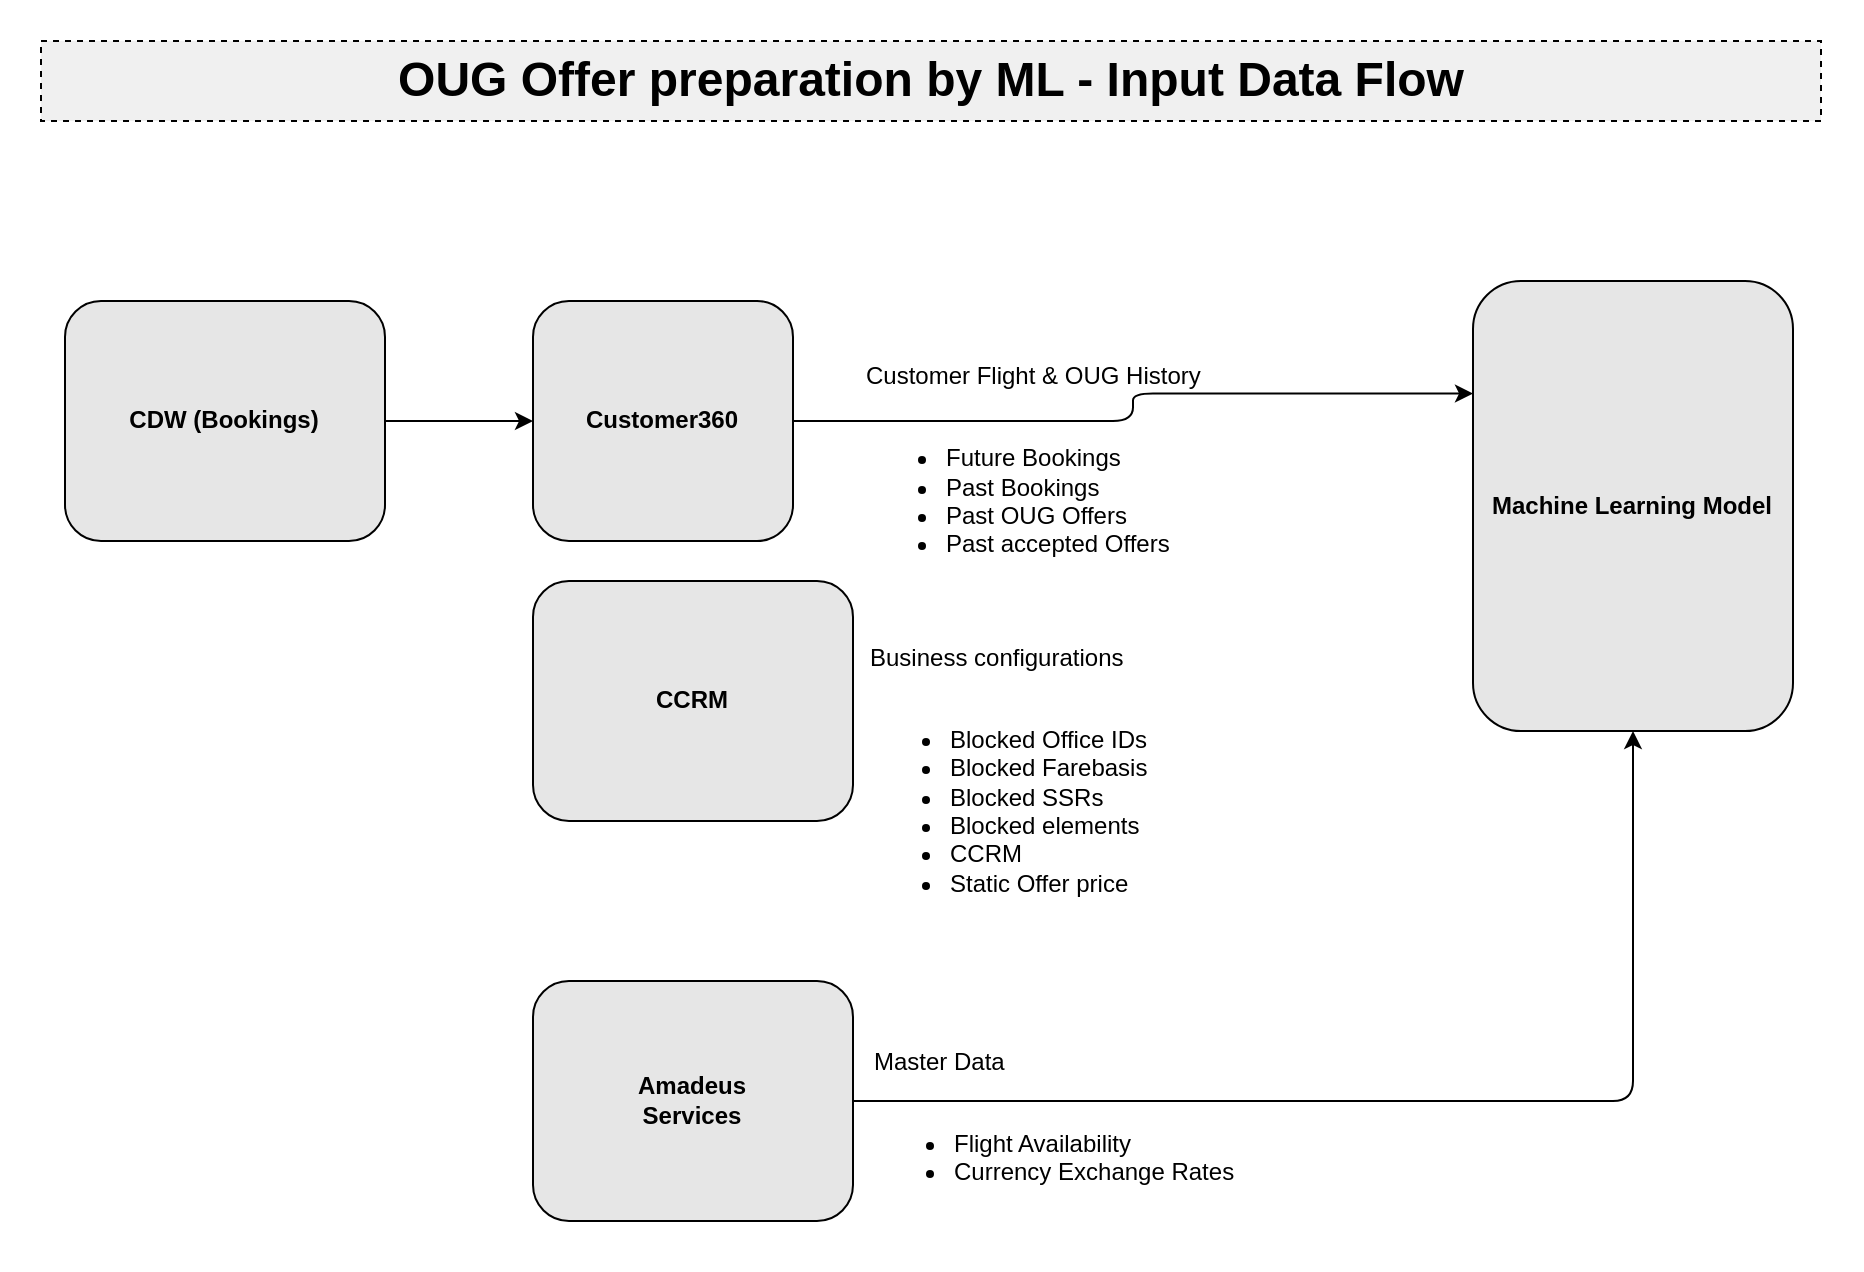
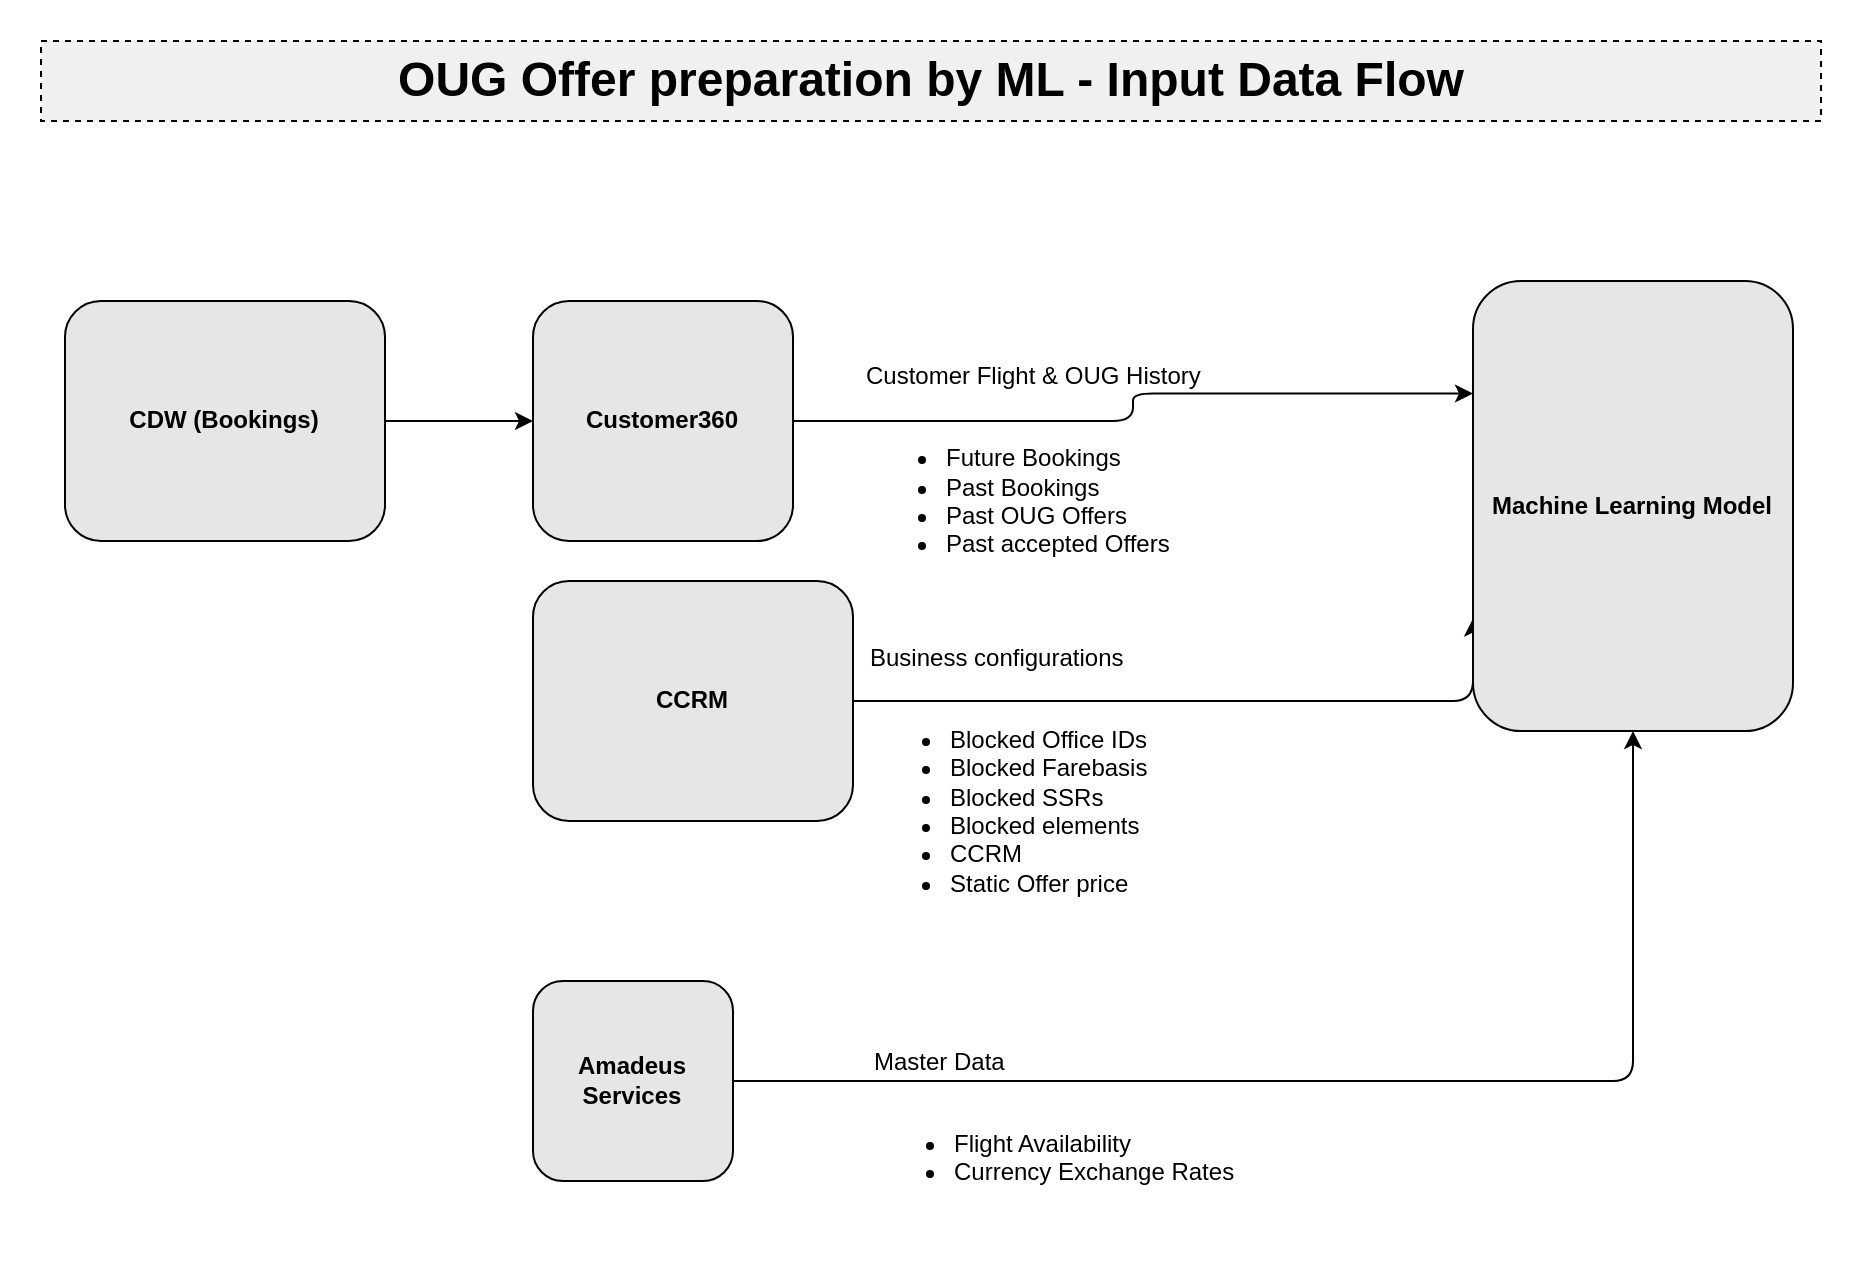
none -> (1165, 701)
(693, 1101) -> (633, 1081)
